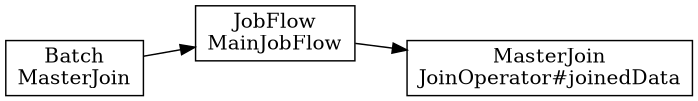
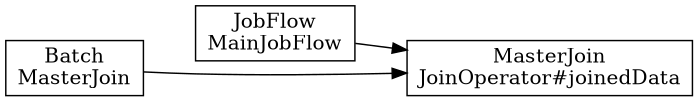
(162, 53) -> (268, 75)
